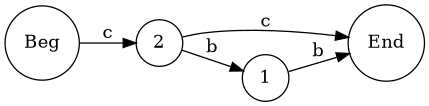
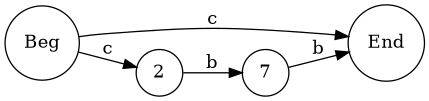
(259, 30) -> (207, 28)
(266, 78) -> (266, 73)
